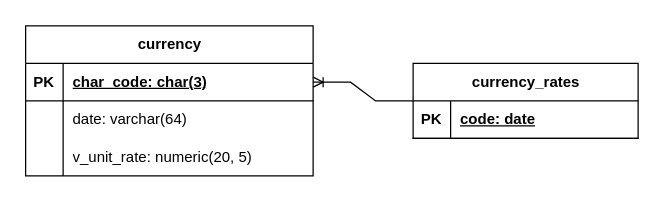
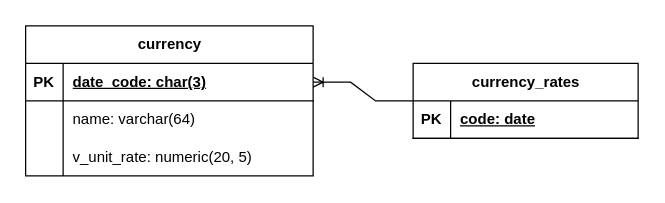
(145, 82) -> (145, 82)
(141, 119) -> (141, 119)
